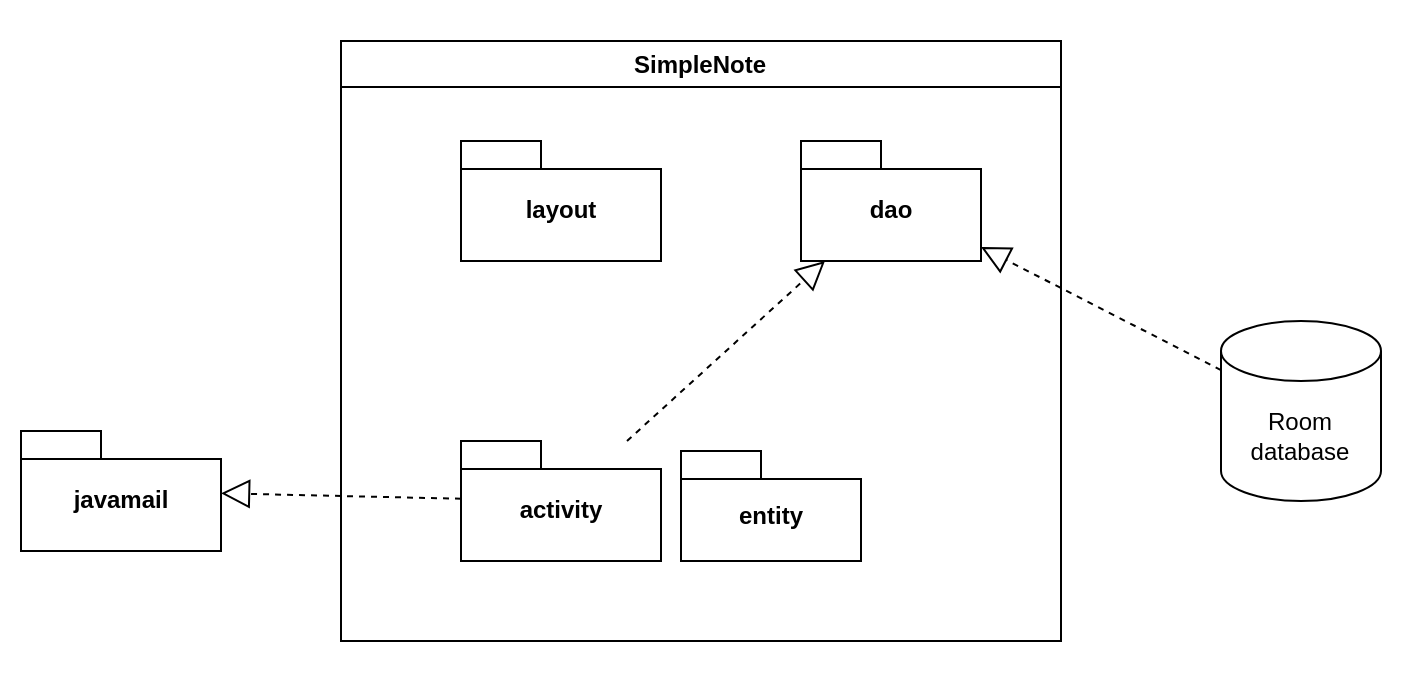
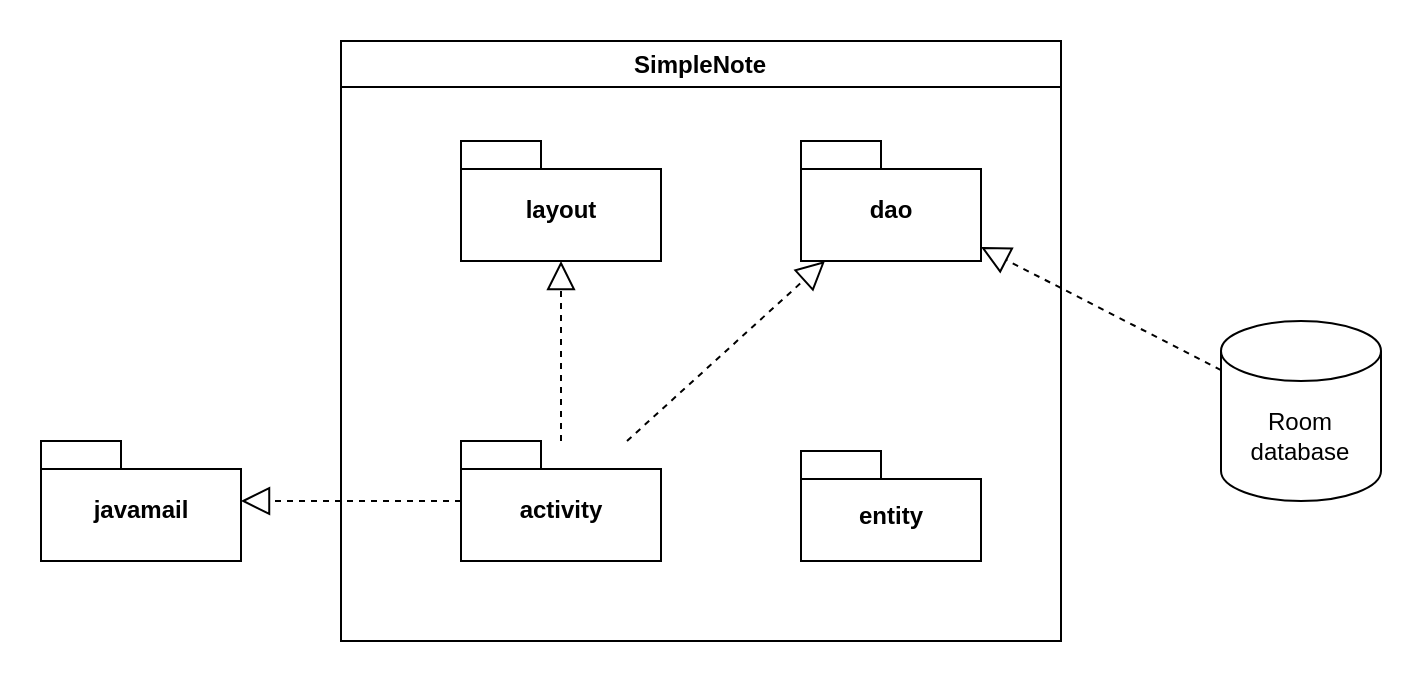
none -> (561, 366)
(121, 491) -> (141, 501)
(771, 506) -> (891, 506)
